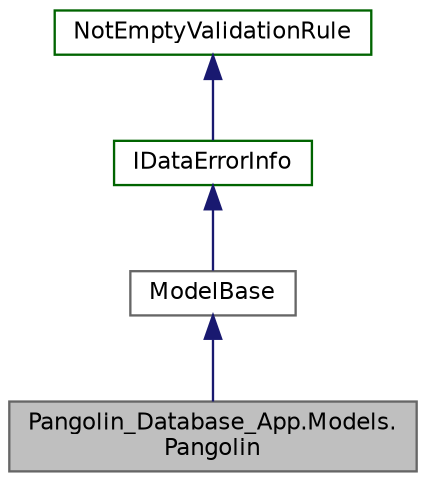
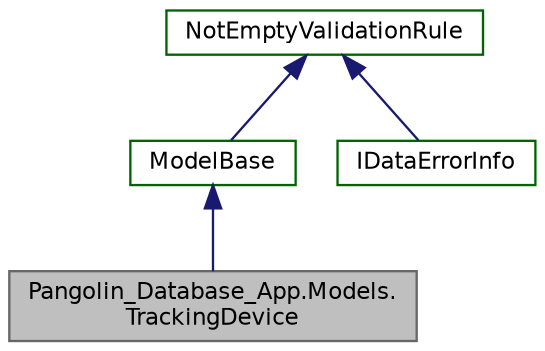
(213, 240) -> (261, 107)
(213, 293) -> (213, 163)
(213, 436) -> (213, 306)
